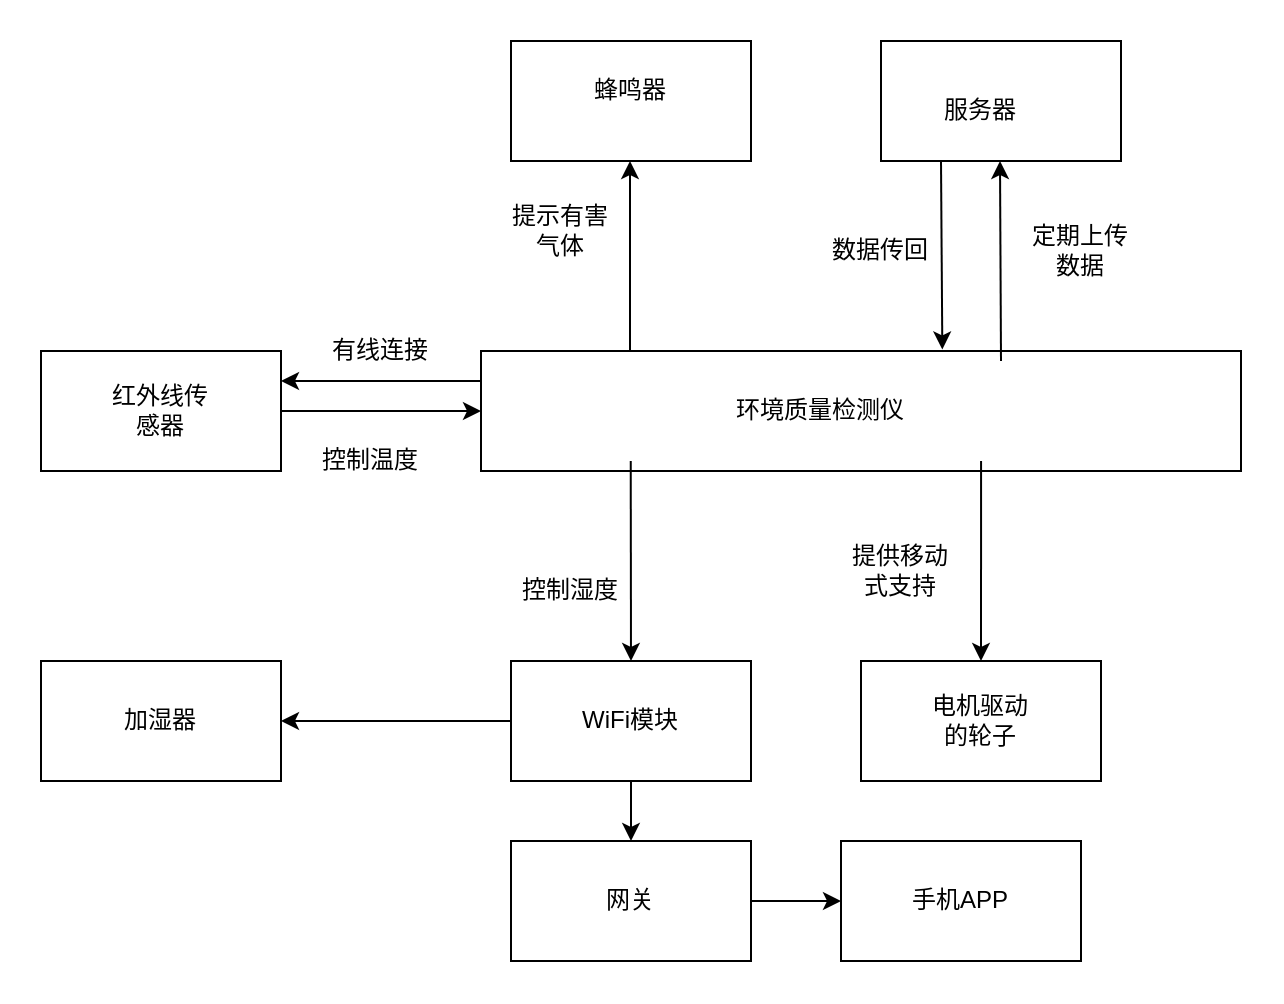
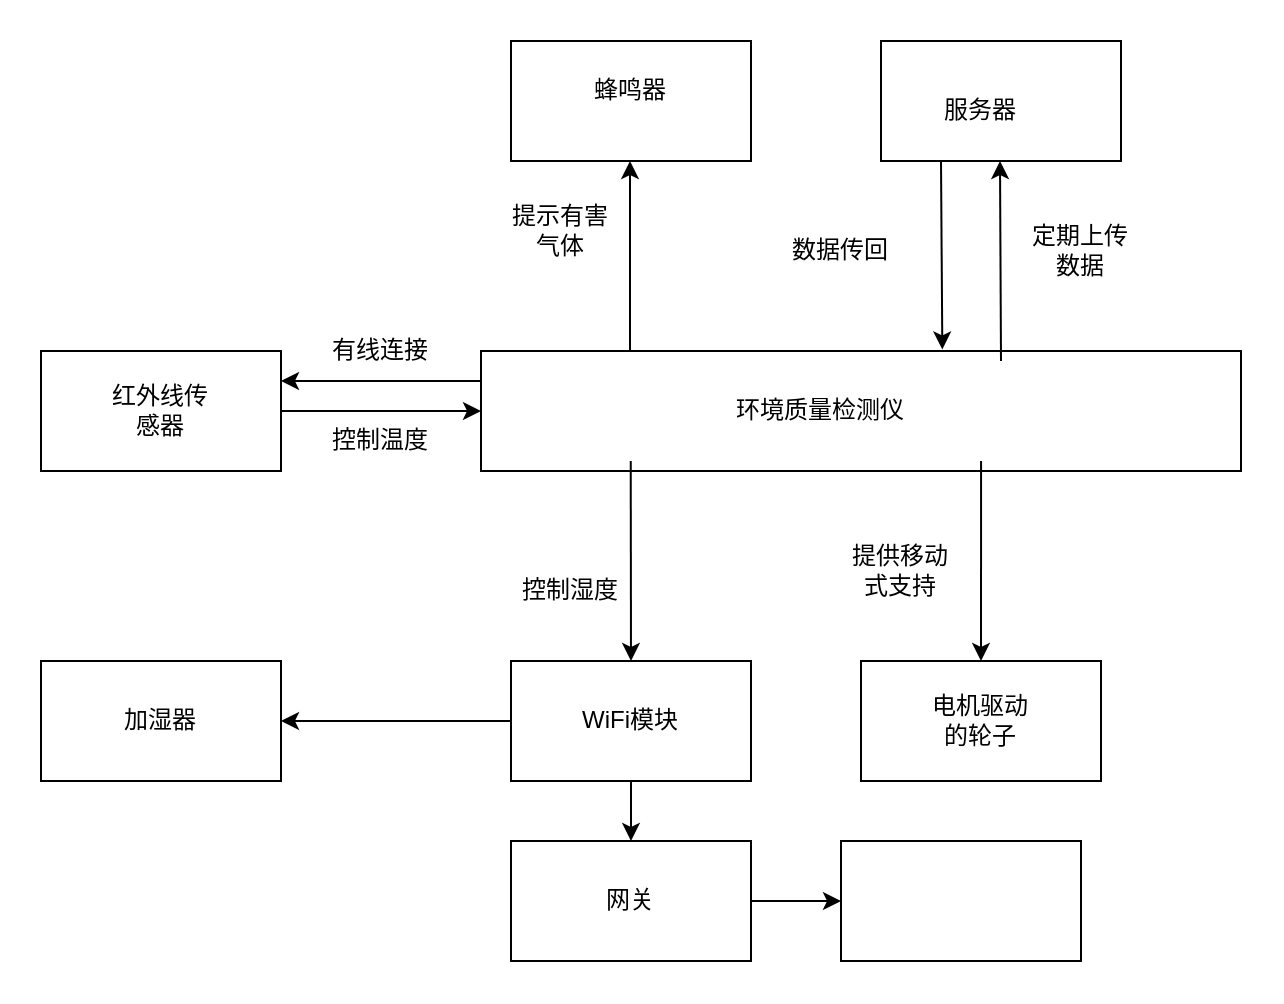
(881, 251) -> (841, 251)
(371, 461) -> (381, 441)
(961, 901) -> none
